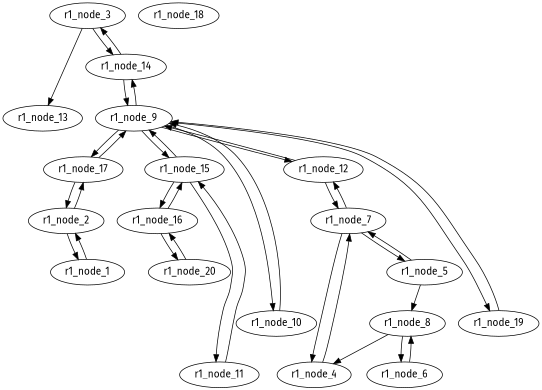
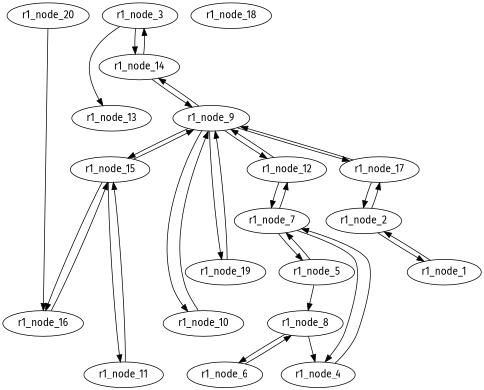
(167, 244) -> none
